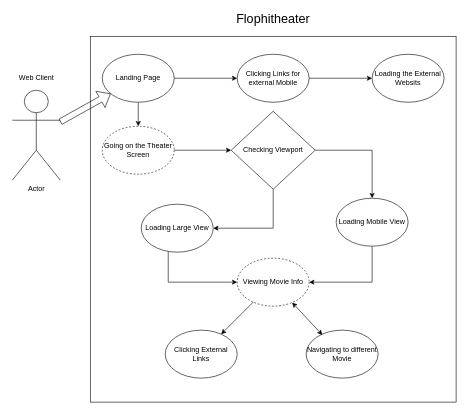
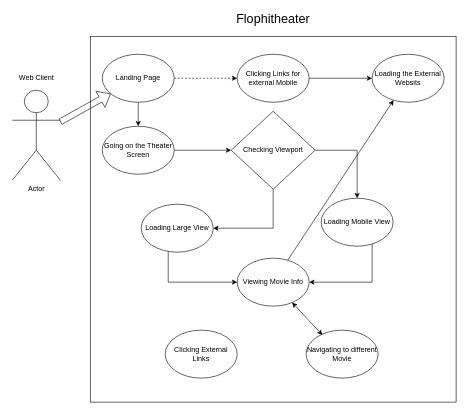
(203, 78) -> (203, 78)
(138, 150) -> (138, 150)
(372, 222) -> (357, 222)
(273, 282) -> (273, 282)
(225, 330) -> (340, 182)
